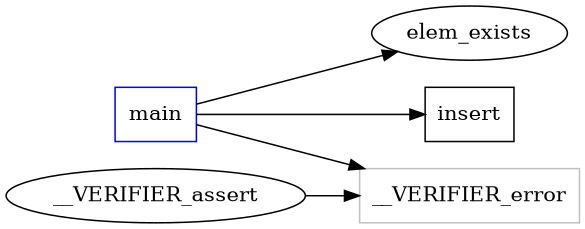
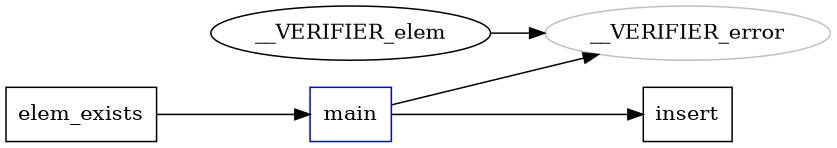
(470, 33) -> (81, 114)
(290, 80) -> (226, 114)
(156, 196) -> (351, 33)
(470, 196) -> (688, 33)
